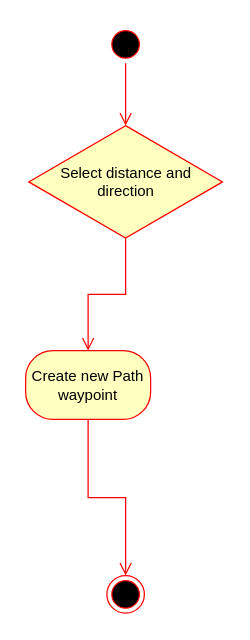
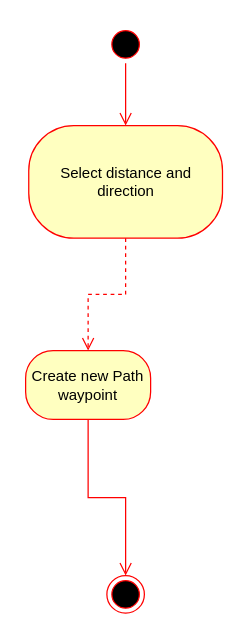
(126, 182) -> (126, 182)
(110, 294) -> (110, 294)
